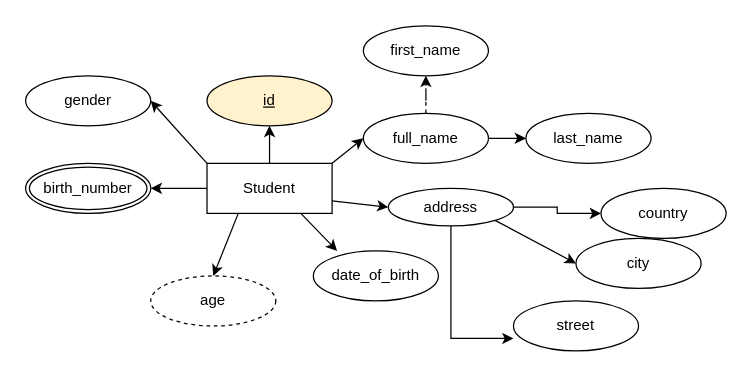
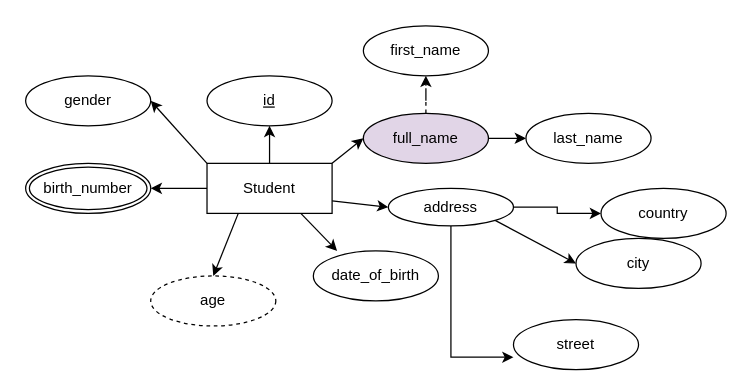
(269, 101) -> (269, 101)
(426, 138) -> (426, 138)
(576, 326) -> (576, 344)
